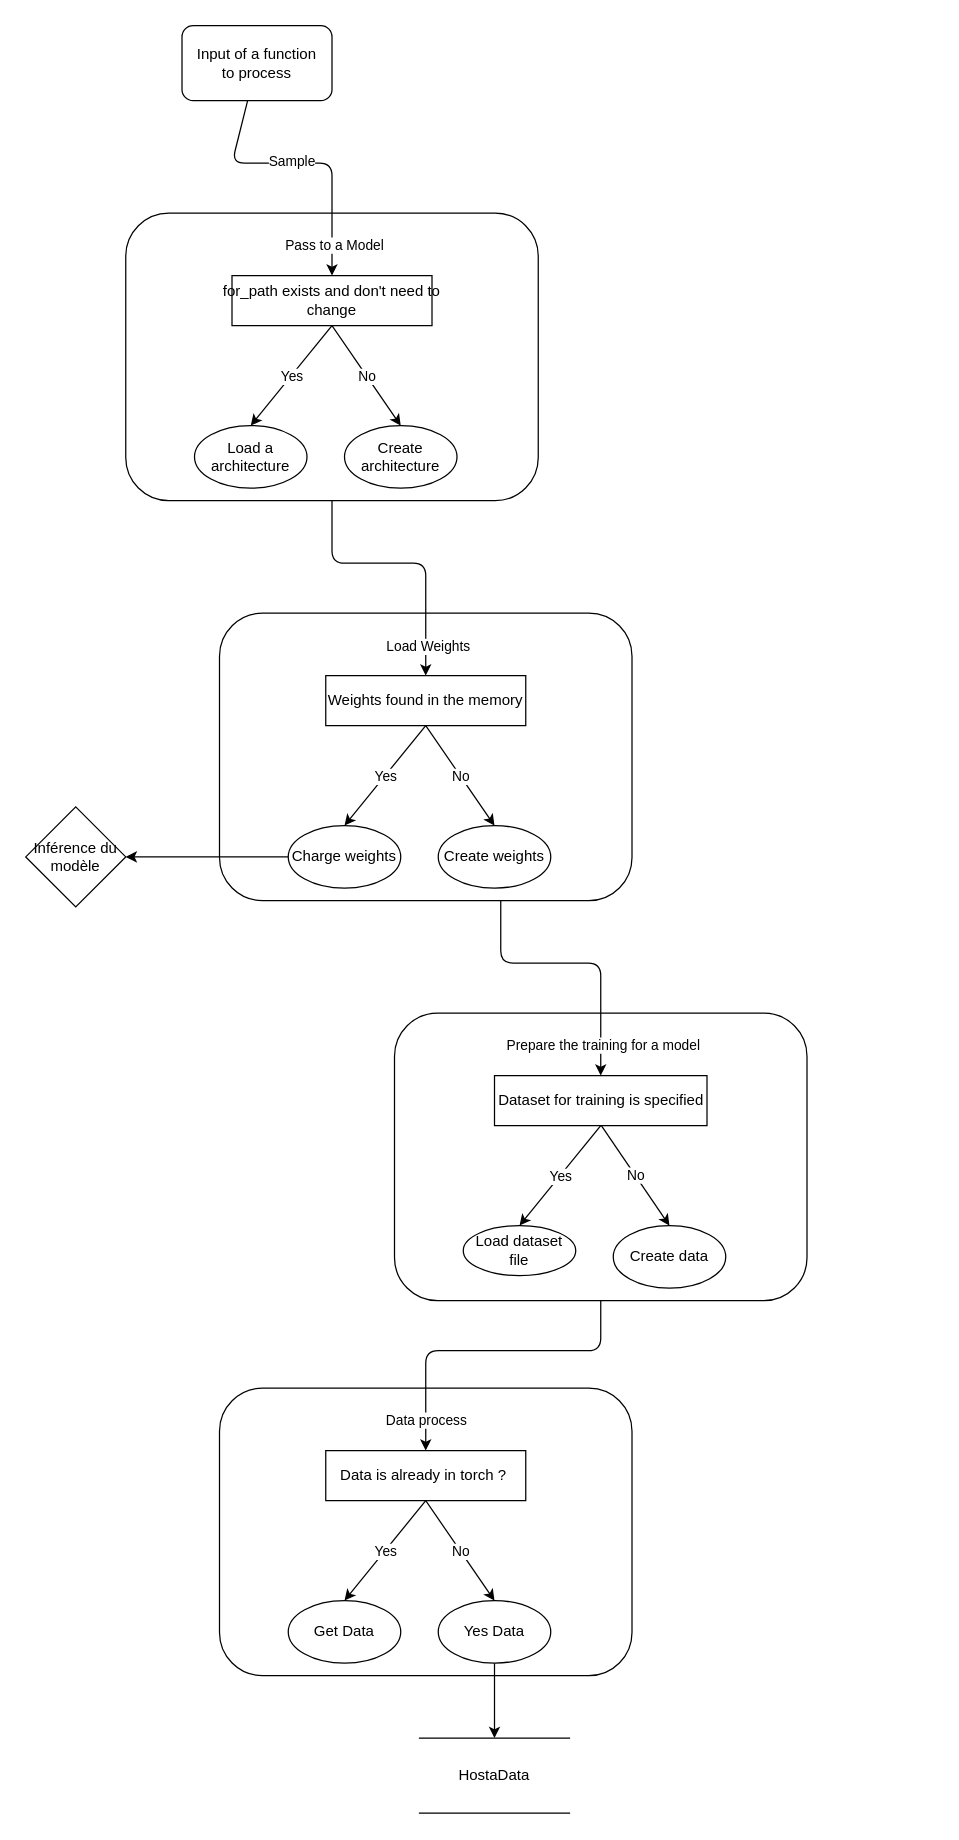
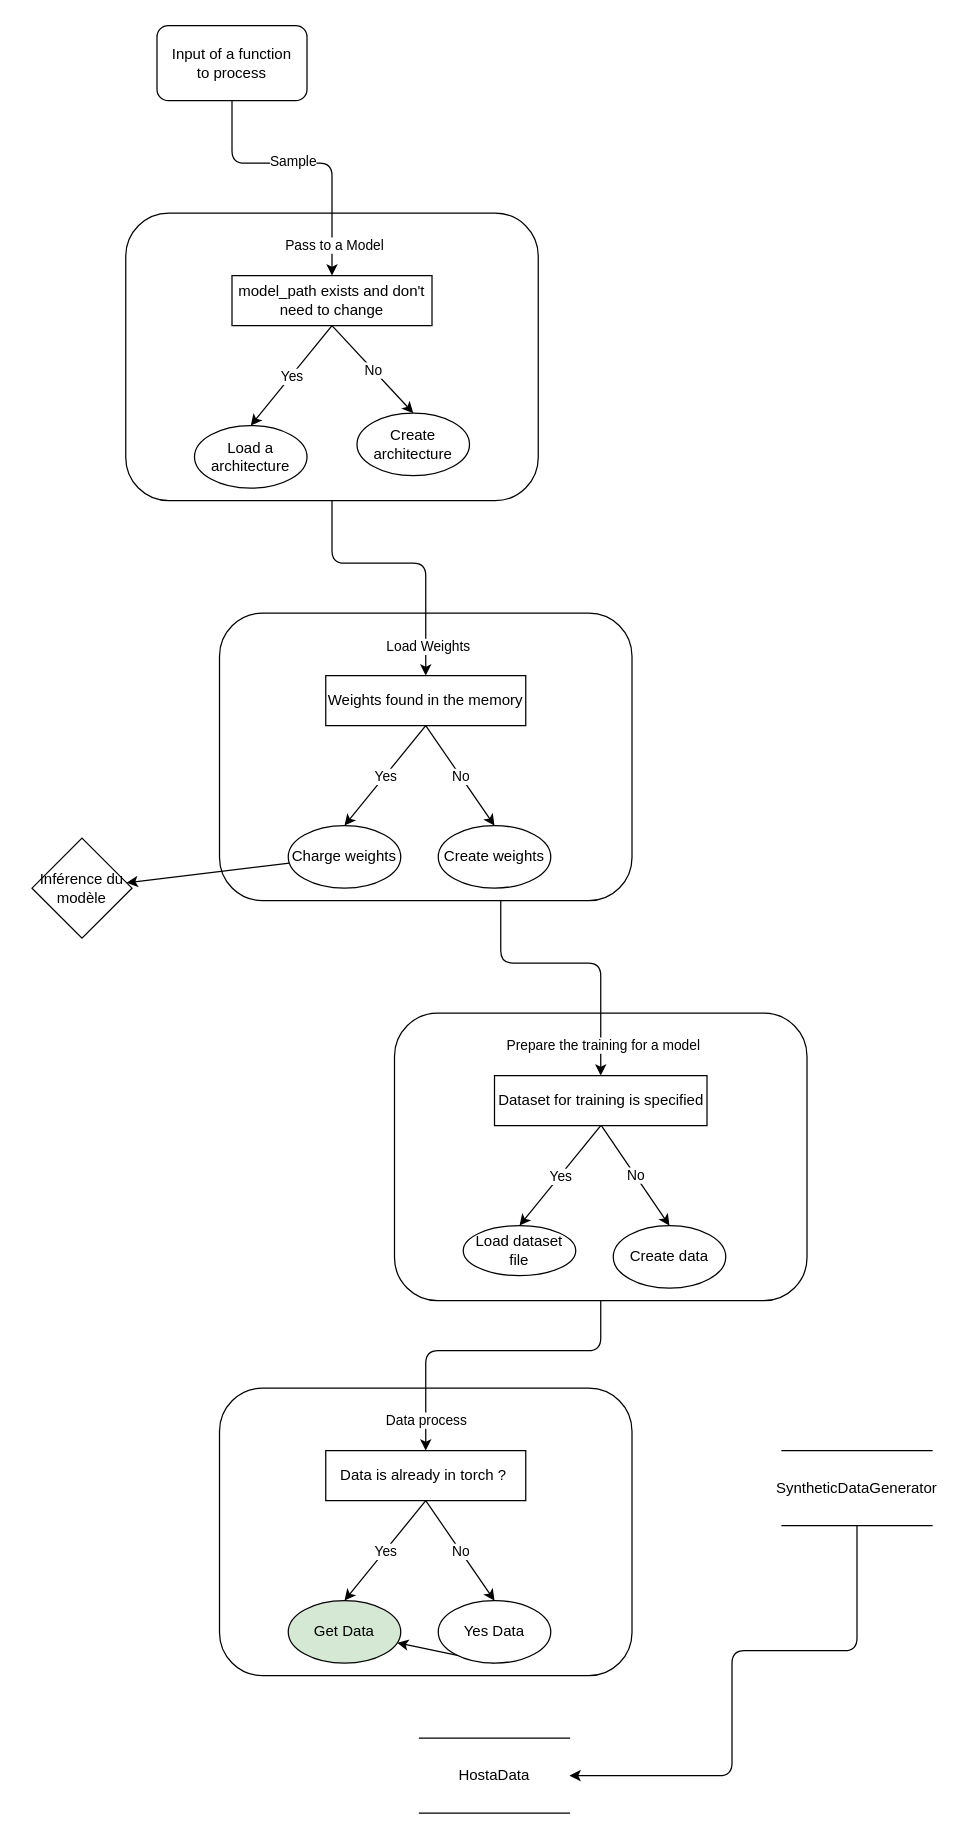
(257, 63) -> (232, 63)
(332, 301) -> (332, 301)
(401, 457) -> (413, 444)
(76, 857) -> (82, 888)
none -> (857, 1488)
(344, 1632) -> (344, 1632)
none -> (732, 1671)
(494, 1696) -> (431, 1650)
